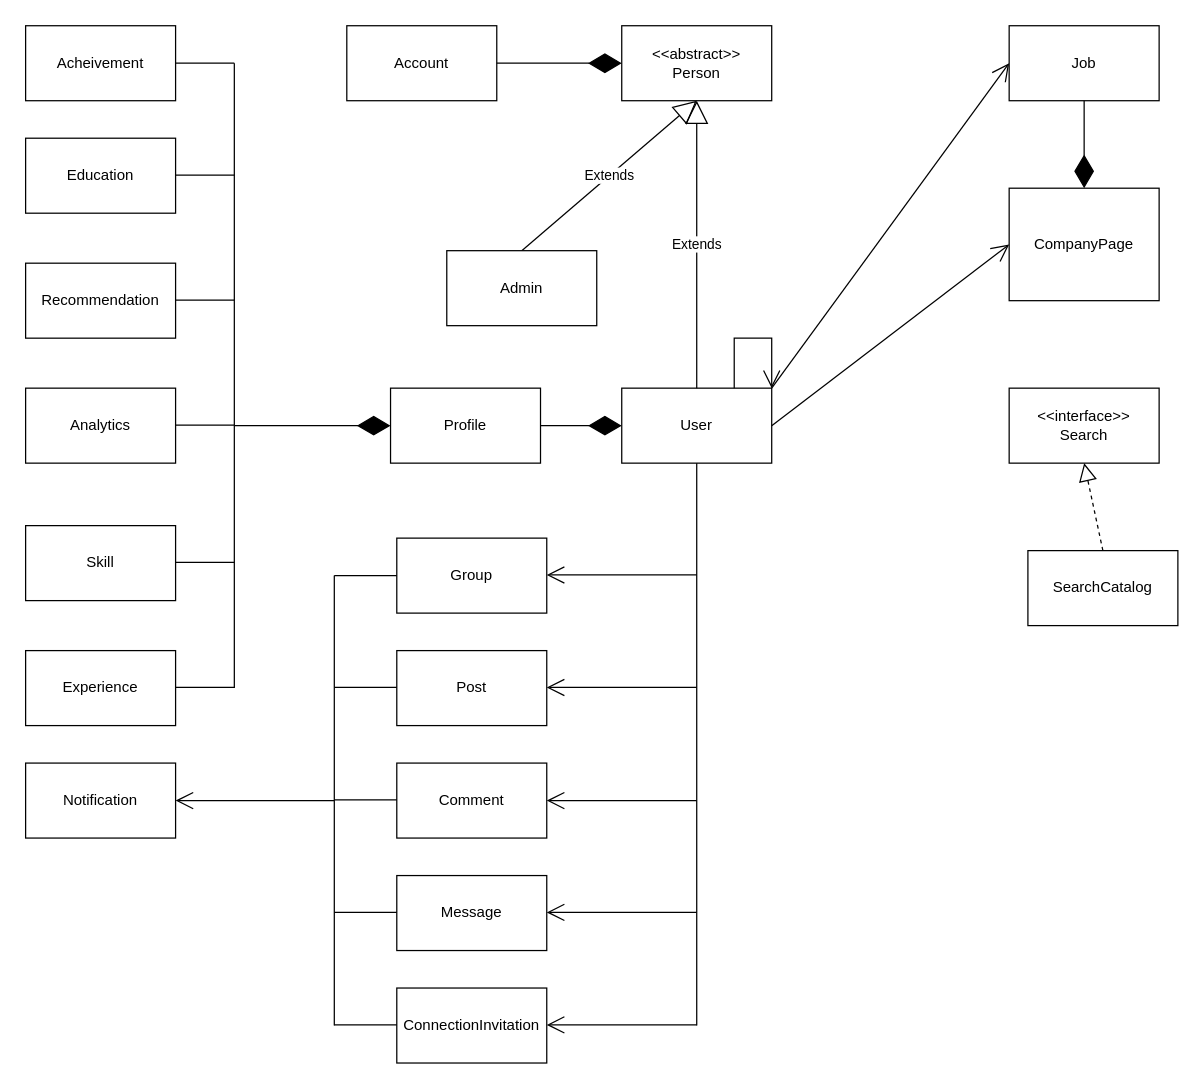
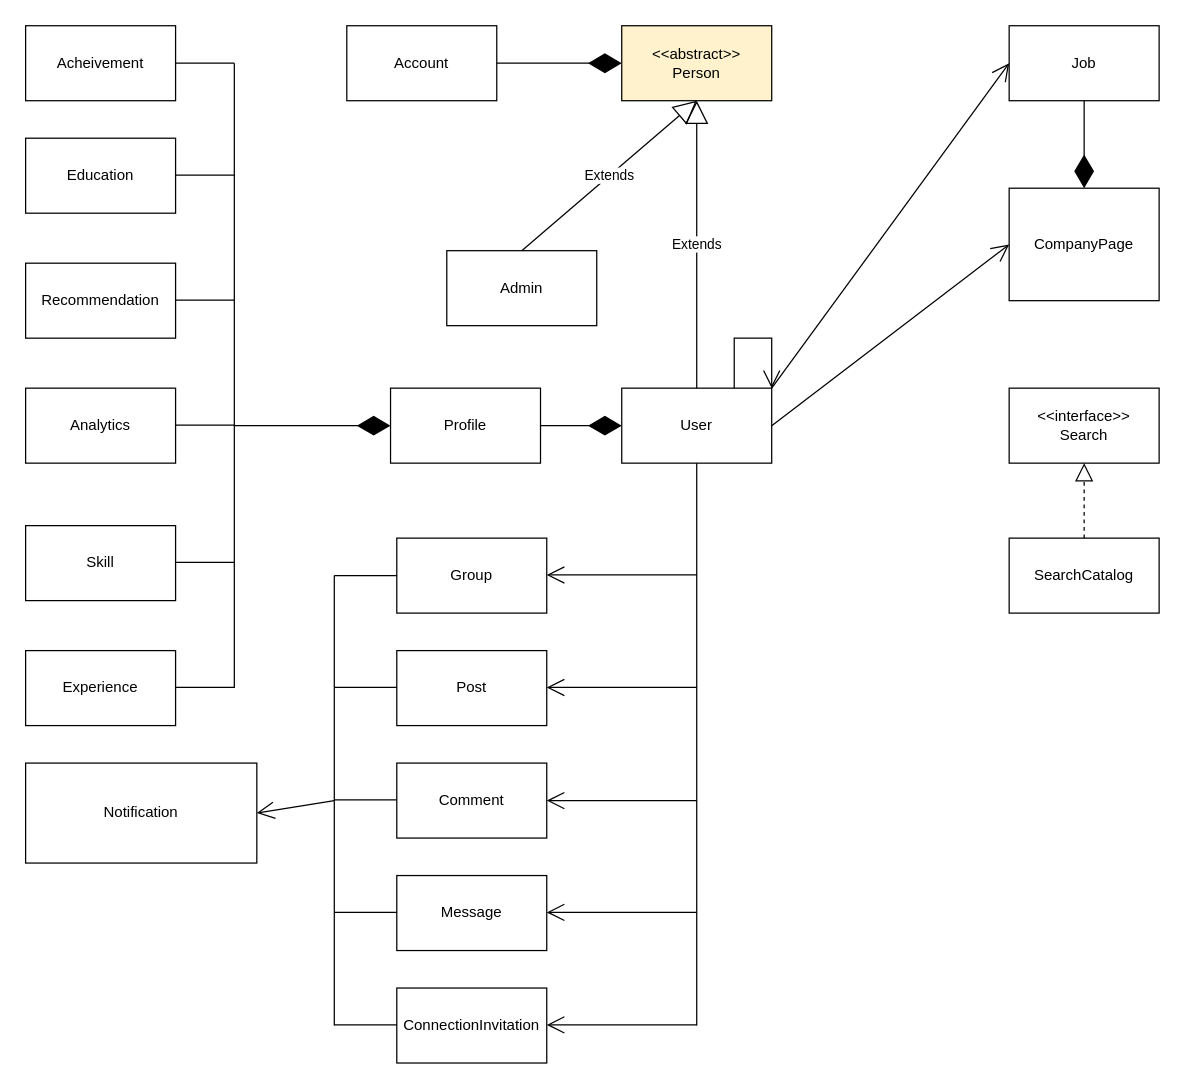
(697, 63) -> (697, 63)
(1103, 588) -> (1084, 576)
(101, 801) -> (141, 813)
